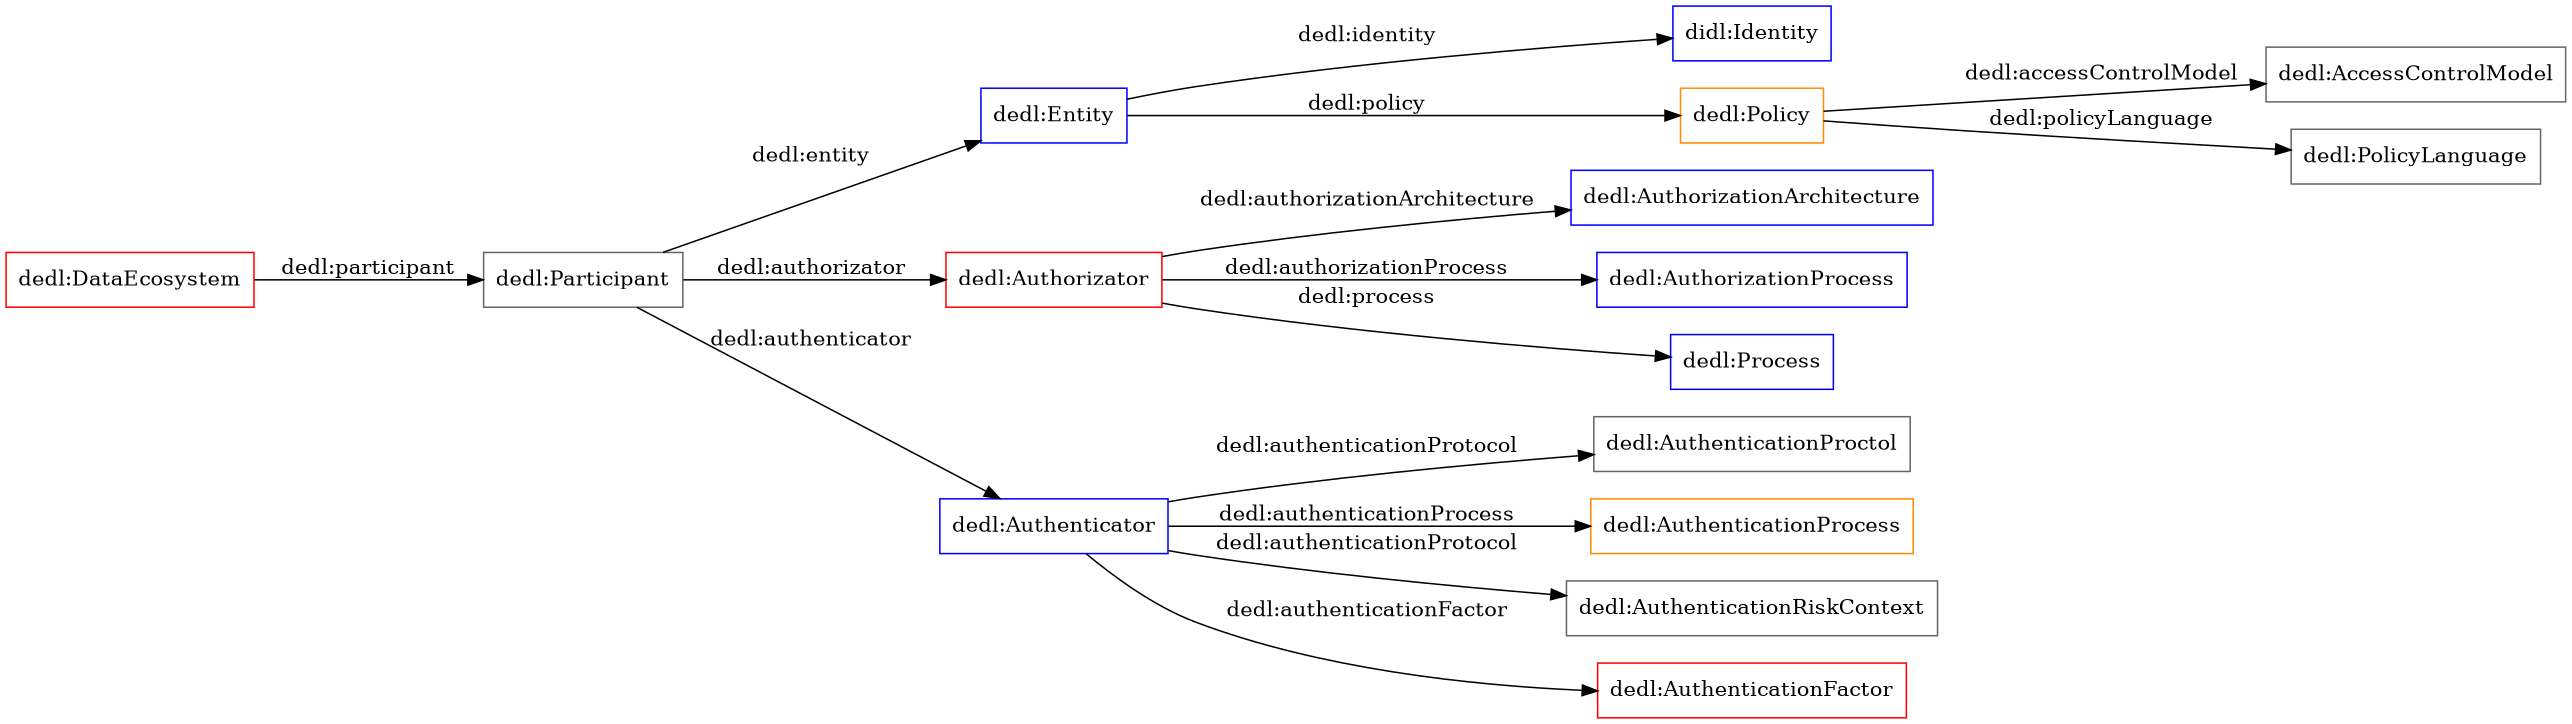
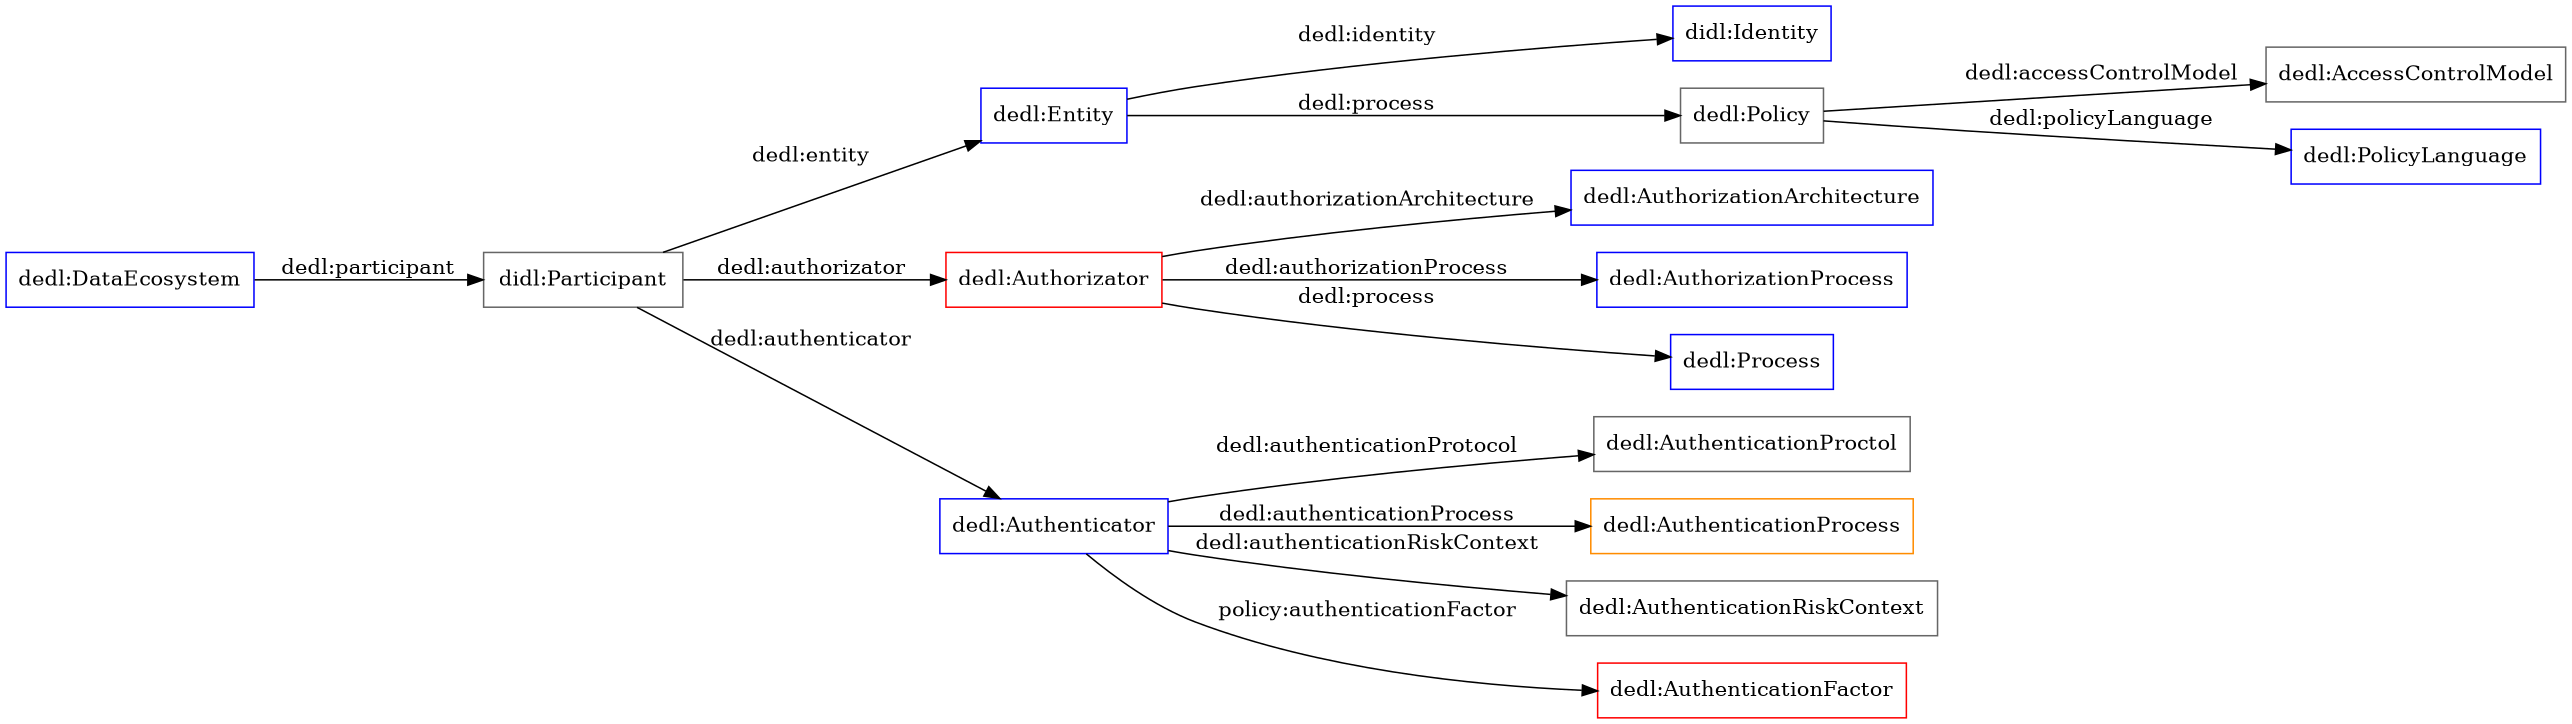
(1367, 104) -> (1367, 104)
(1752, 116) -> (1752, 116)
(2416, 157) -> (2416, 157)
(130, 280) -> (130, 280)
(583, 280) -> (583, 280)
(1367, 544) -> (1367, 544)
(1367, 611) -> (1367, 611)
